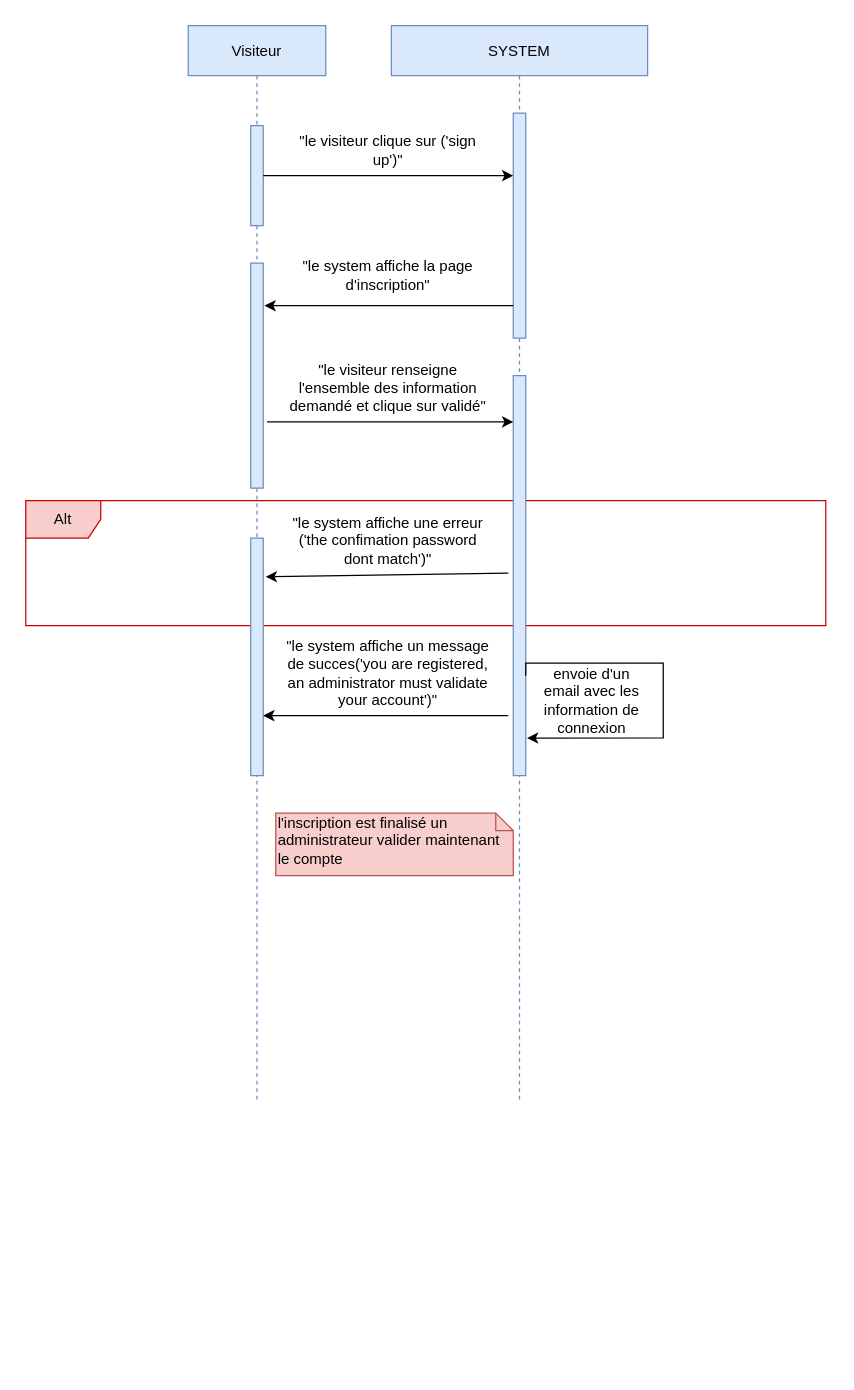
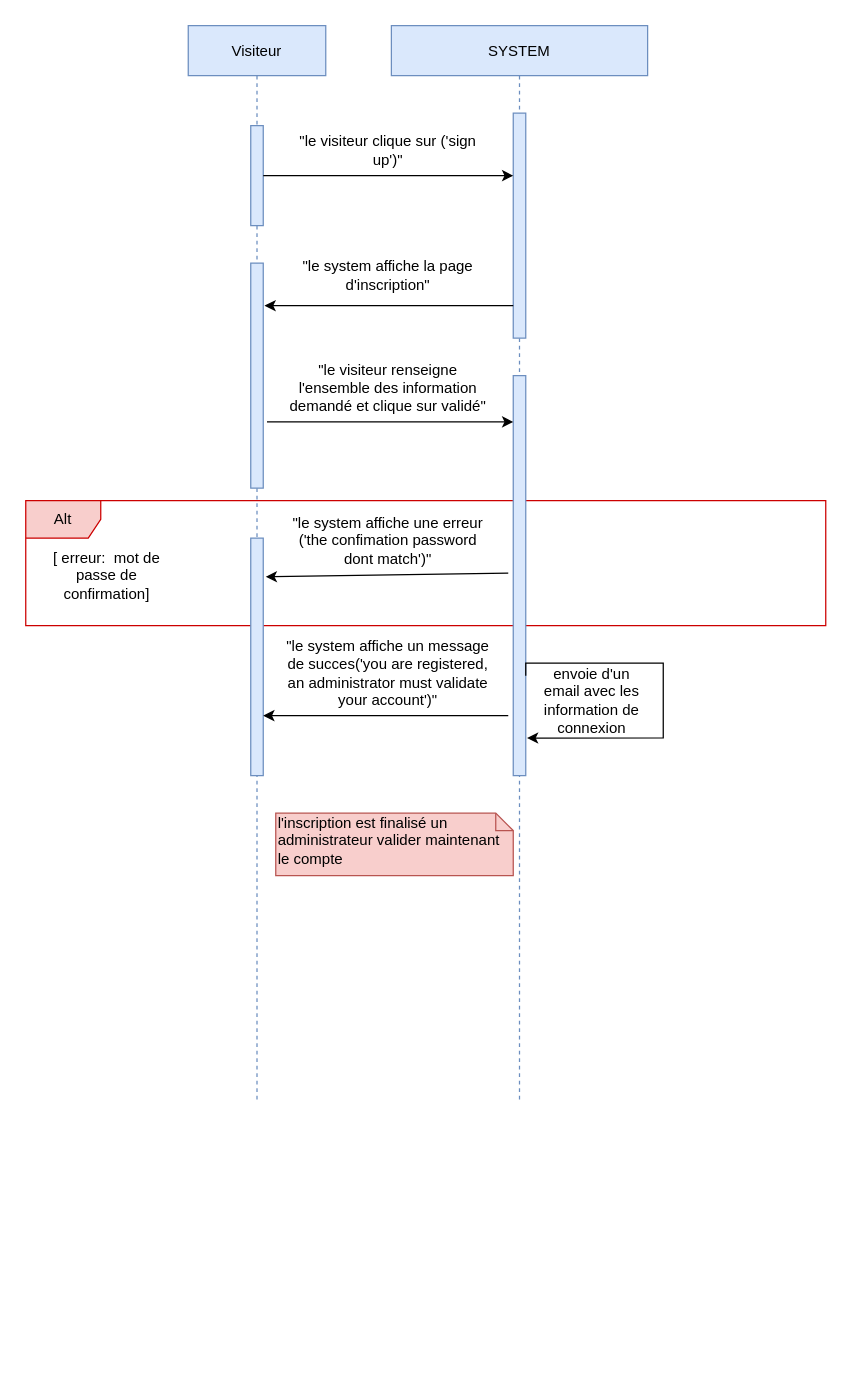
none -> (107, 576)
